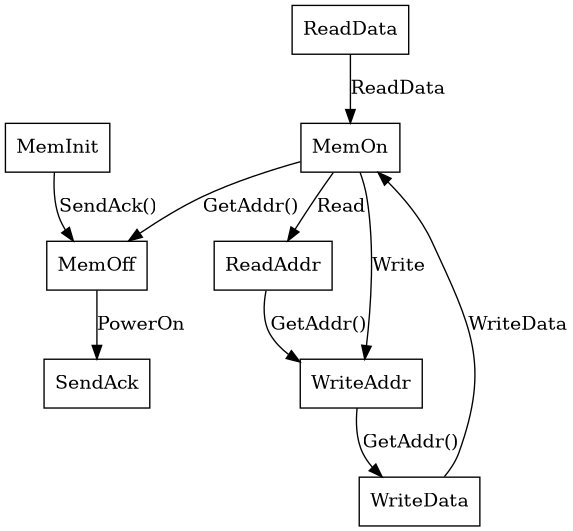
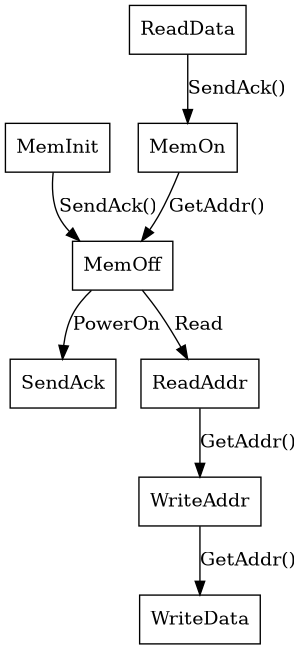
(398, 89) -> (237, 89)
(314, 201) -> (163, 318)
(372, 258) -> none
(466, 322) -> none
